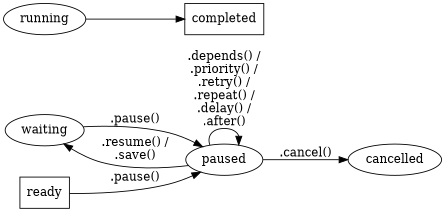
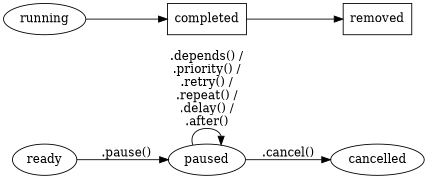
none -> (377, 19)
(45, 130) -> none
(45, 193) -> (45, 160)
